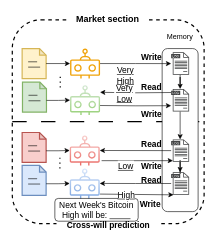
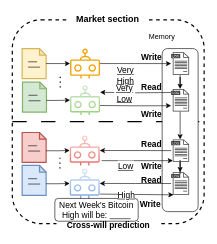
(180, 37) -> (162, 37)
